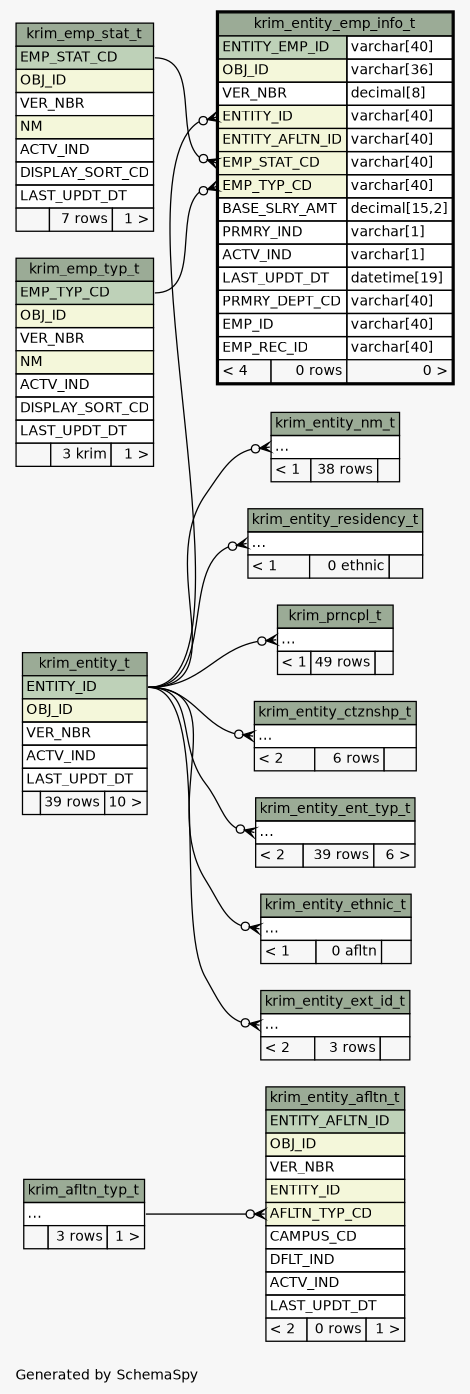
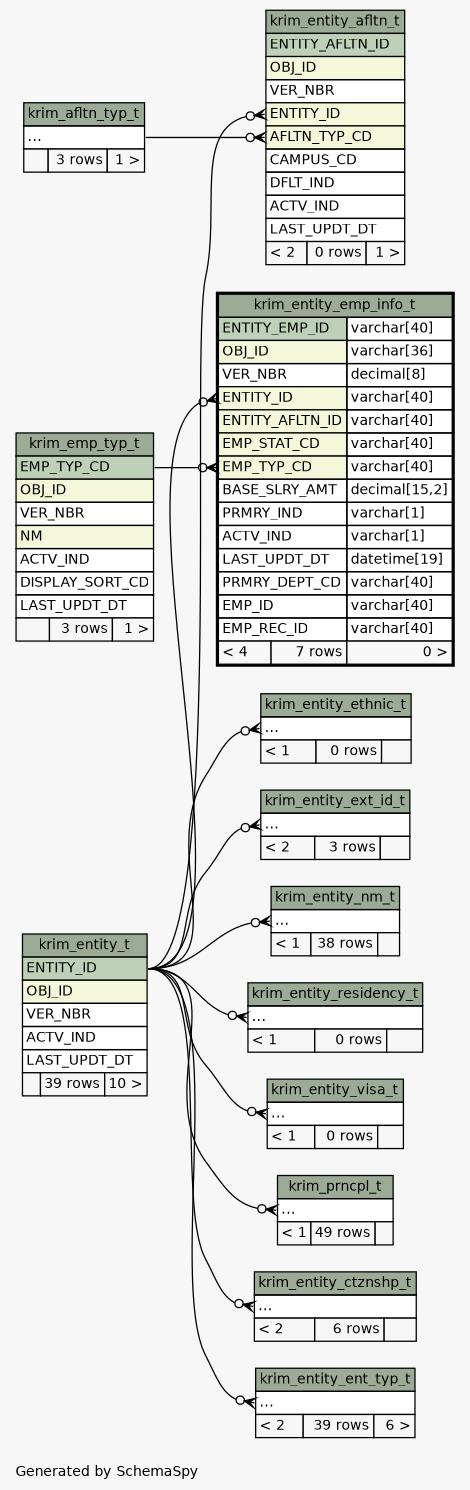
(84, 127) -> none
(319, 371) -> (319, 652)
(85, 454) -> (85, 629)
none -> (200, 541)
(357, 566) -> (359, 1040)
(355, 951) -> (354, 751)
none -> (335, 1114)
